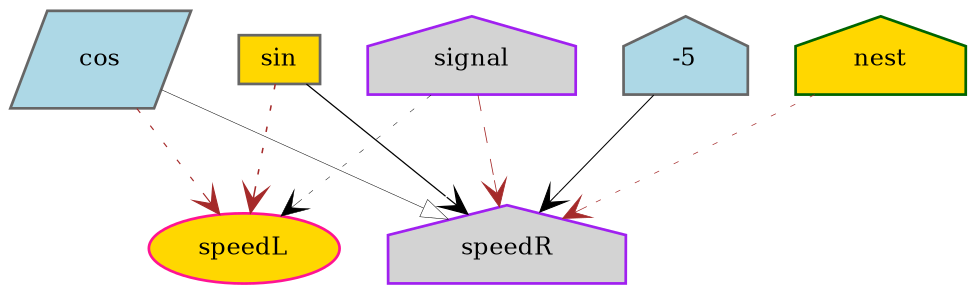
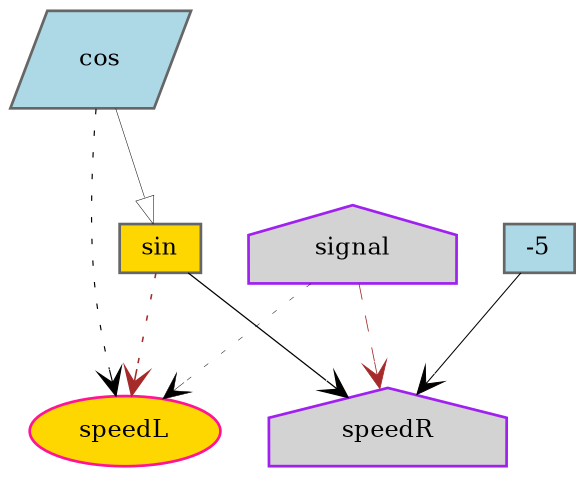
(686, 60) -> (539, 248)
(881, 60) -> none
(292, 149) -> (130, 153)
(170, 151) -> (92, 240)
